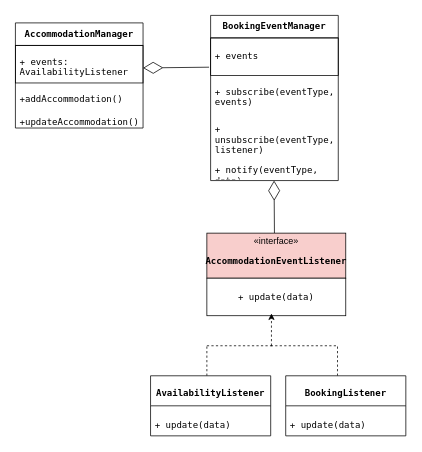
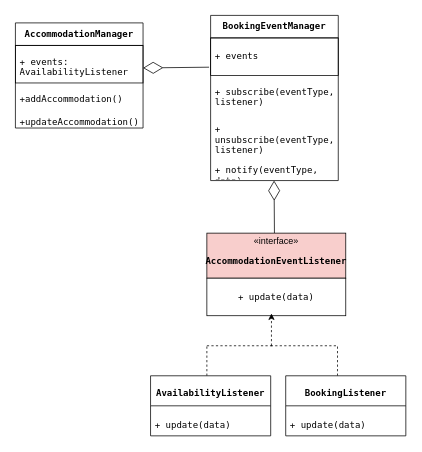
(275, 94) -> (275, 94)
